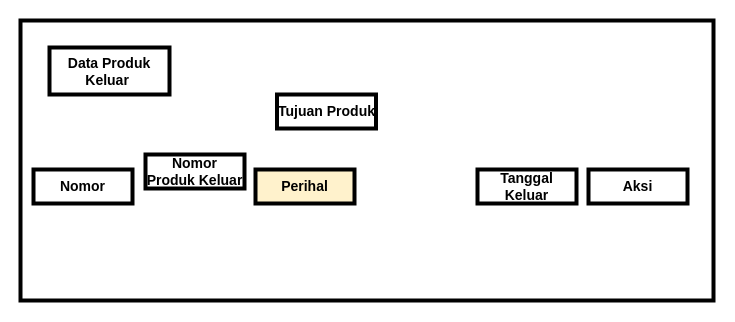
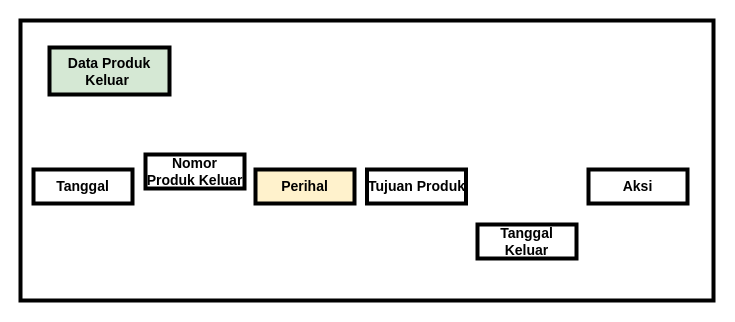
(110, 71) -> (110, 71)
(327, 112) -> (417, 187)
(83, 187) -> (83, 187)
(527, 187) -> (527, 242)
